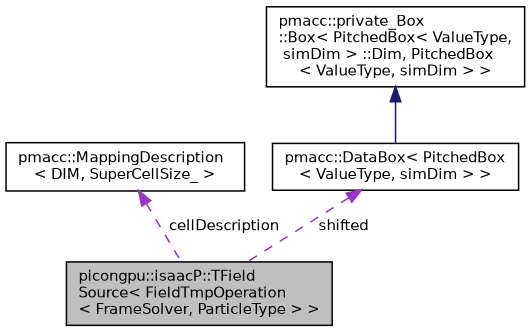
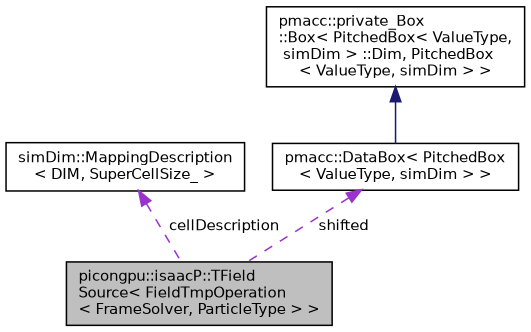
(125, 167) -> (125, 167)
